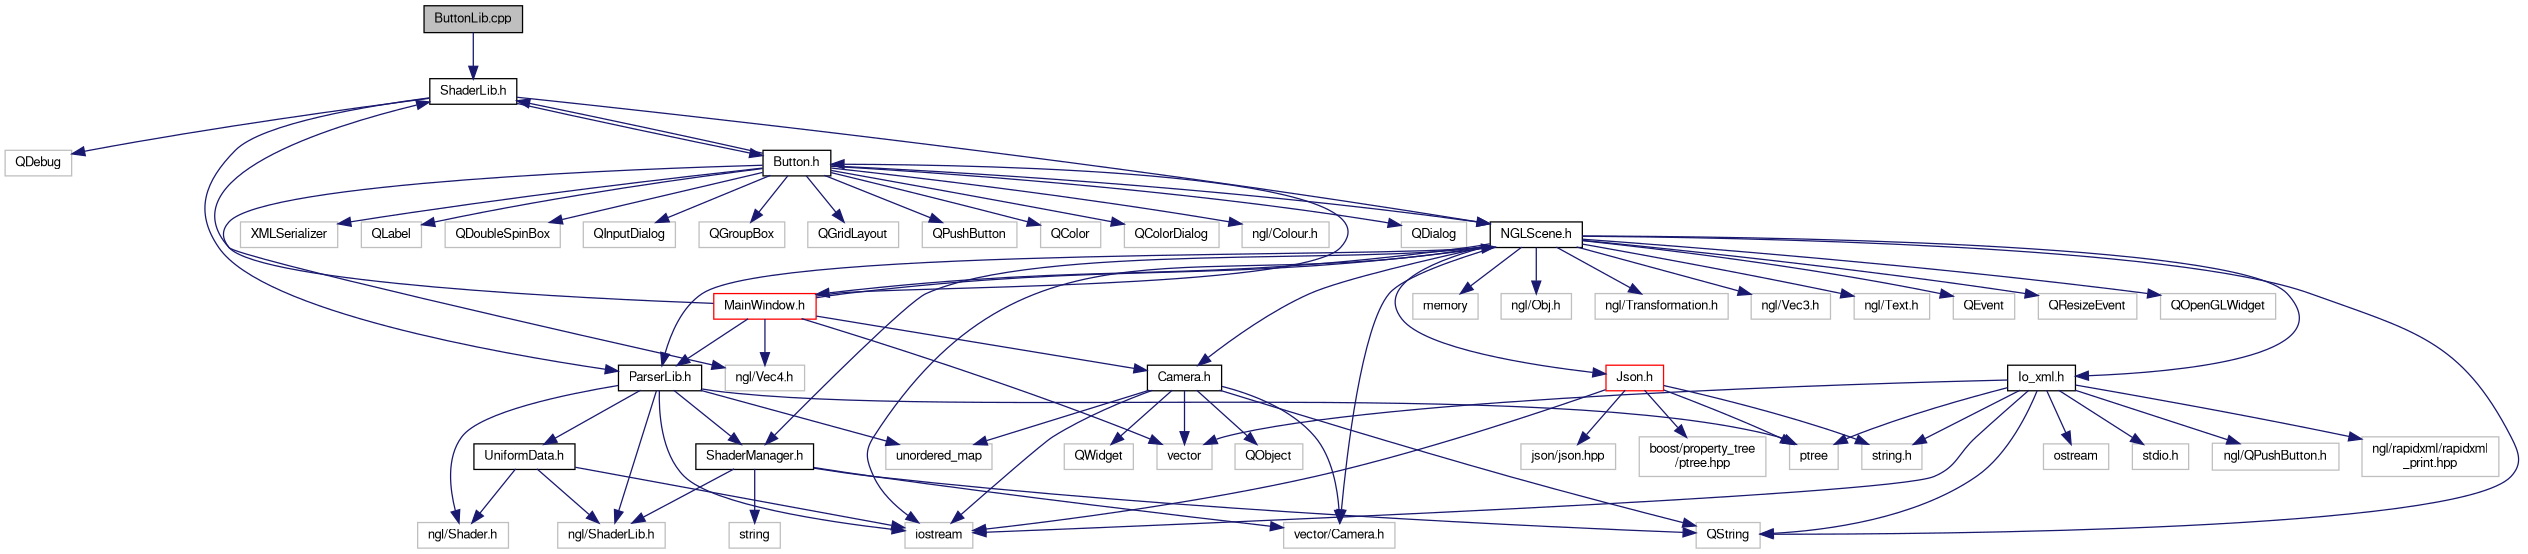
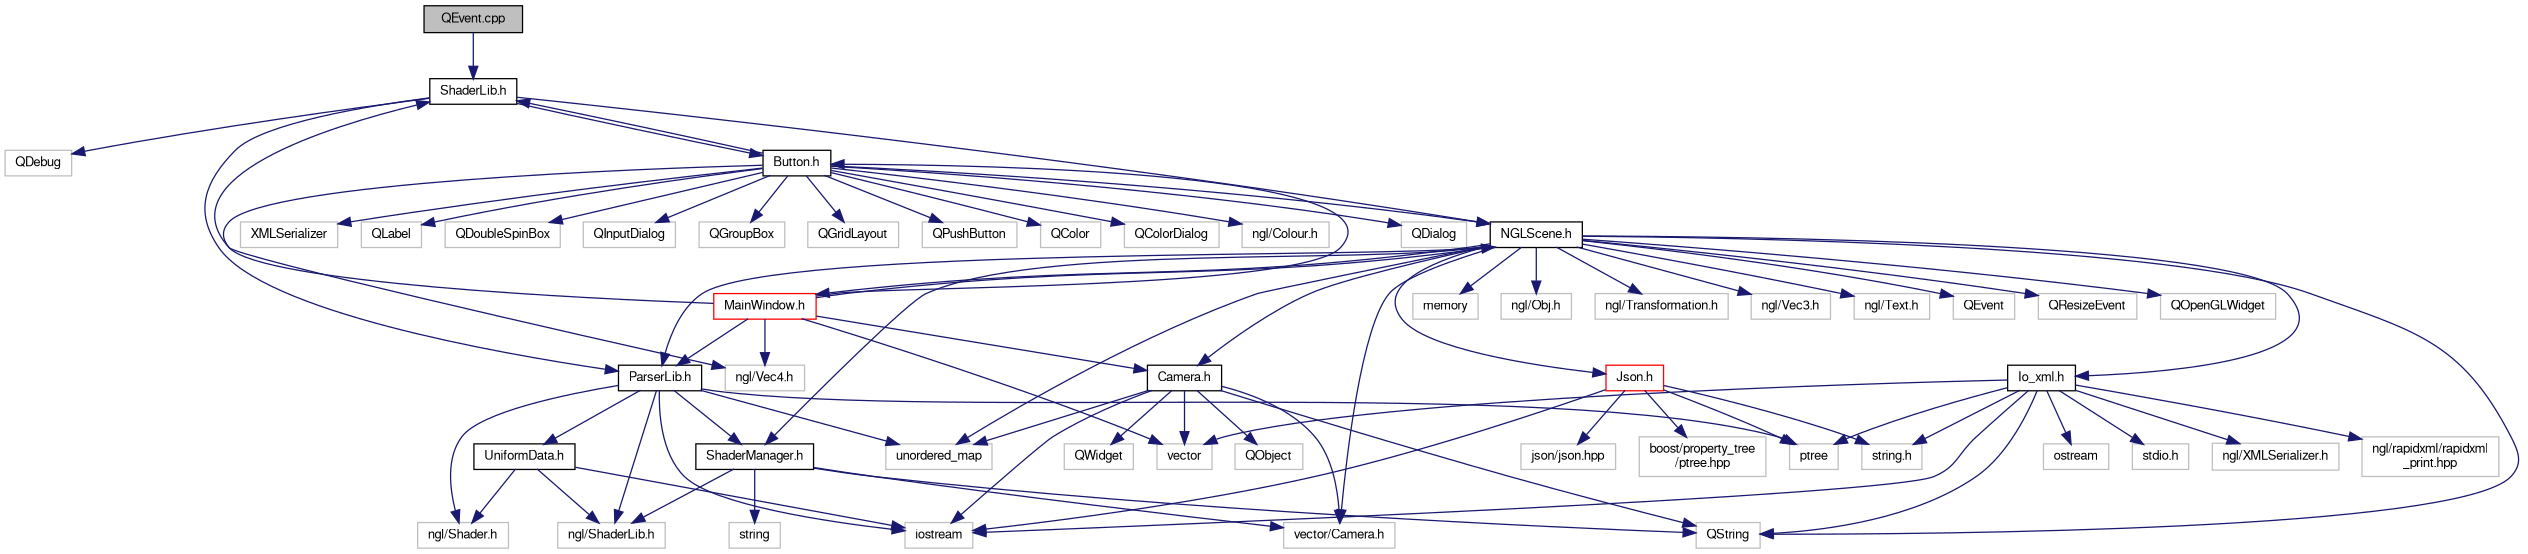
(473, 19) -> (473, 19)
(1032, 298) -> (1217, 309)
(2276, 457) -> (2276, 457)
